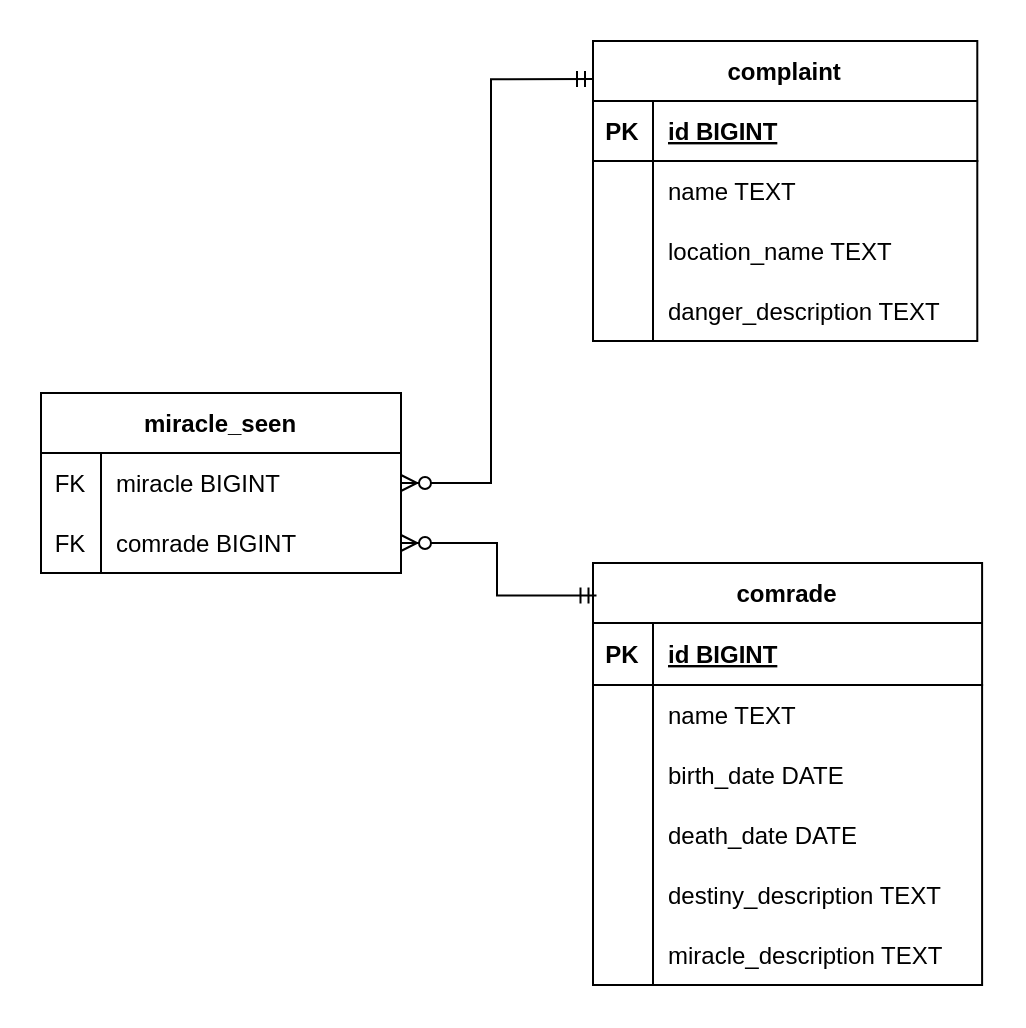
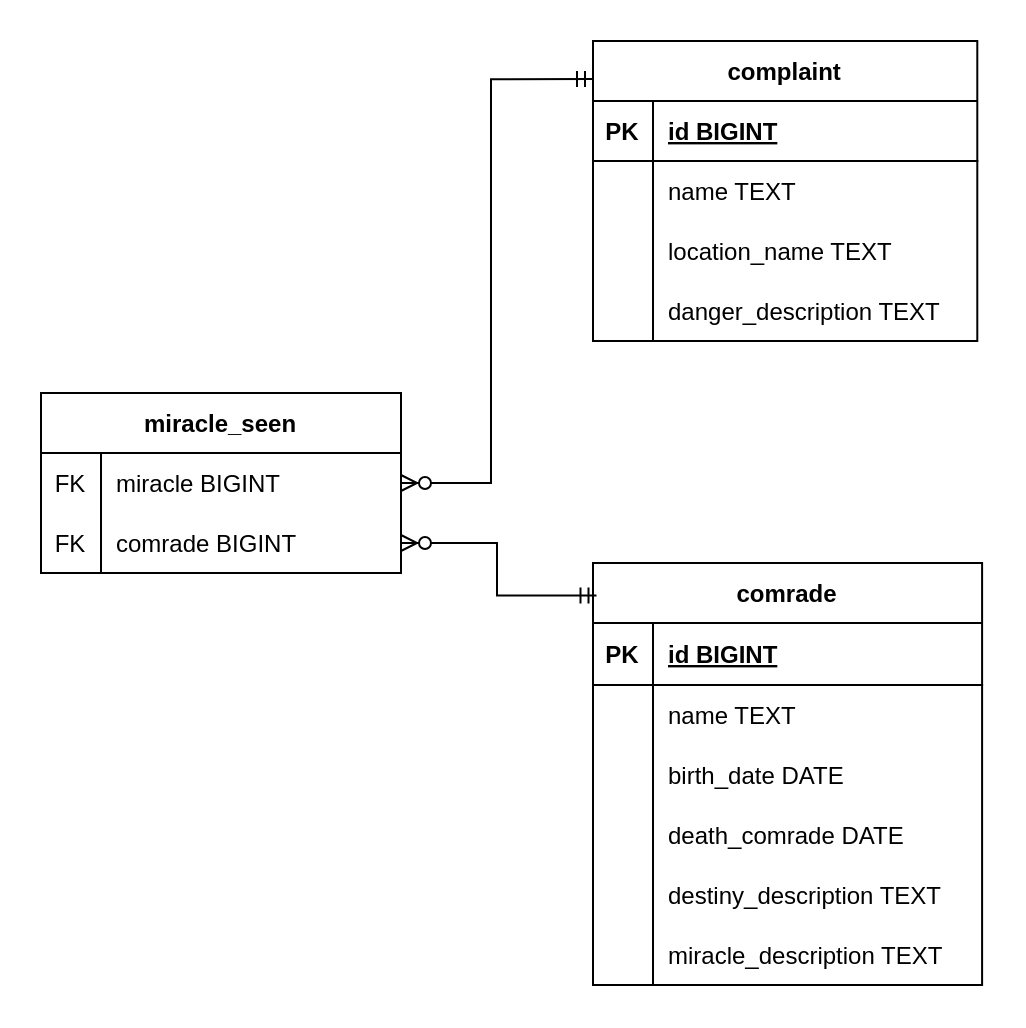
(766, 836) -> (786, 836)
